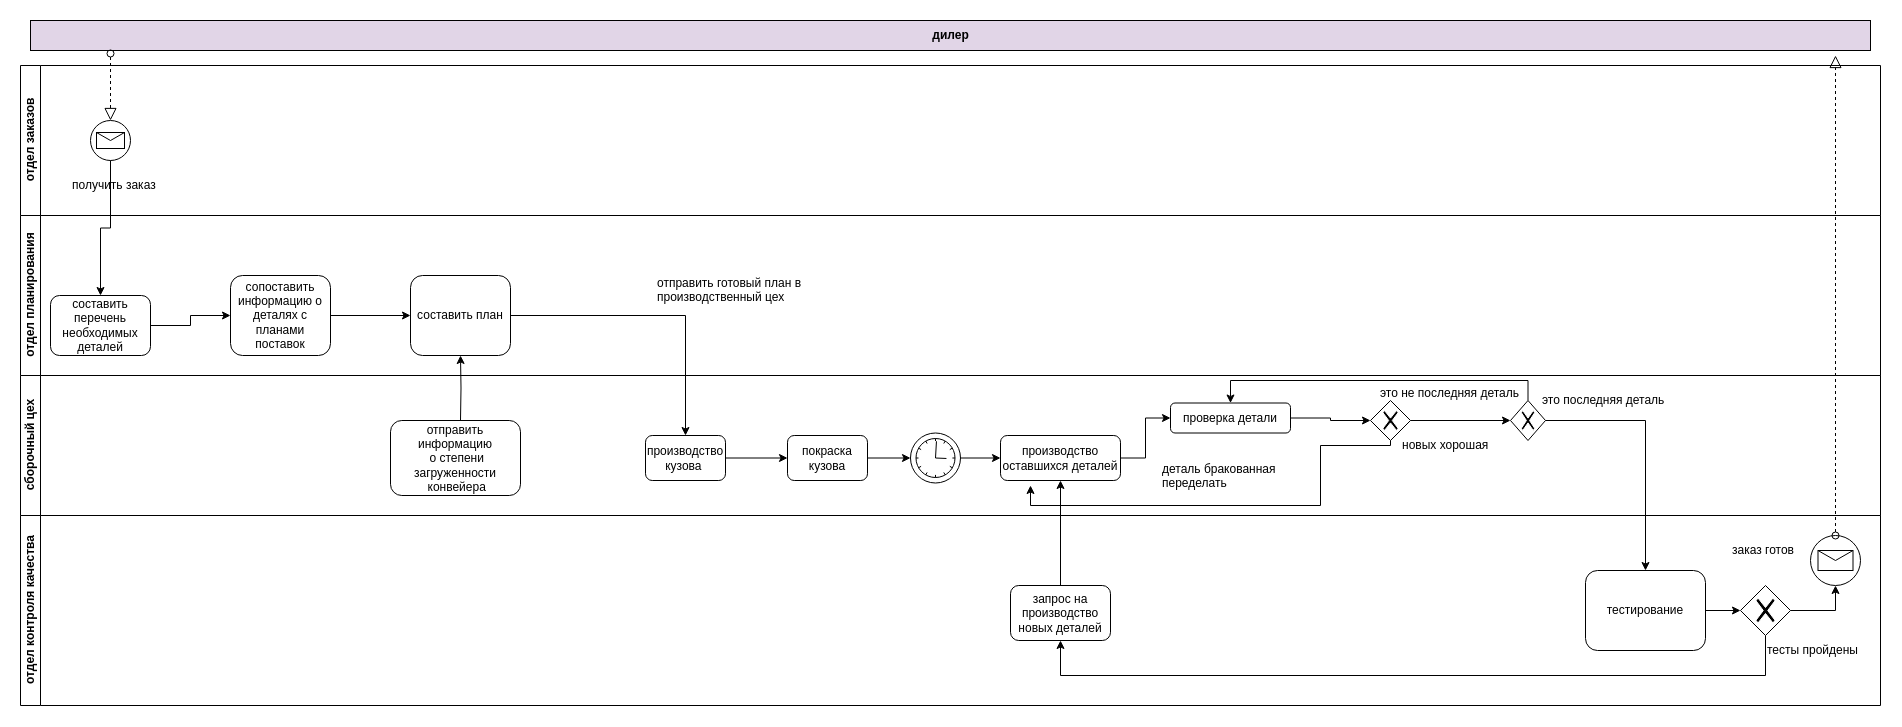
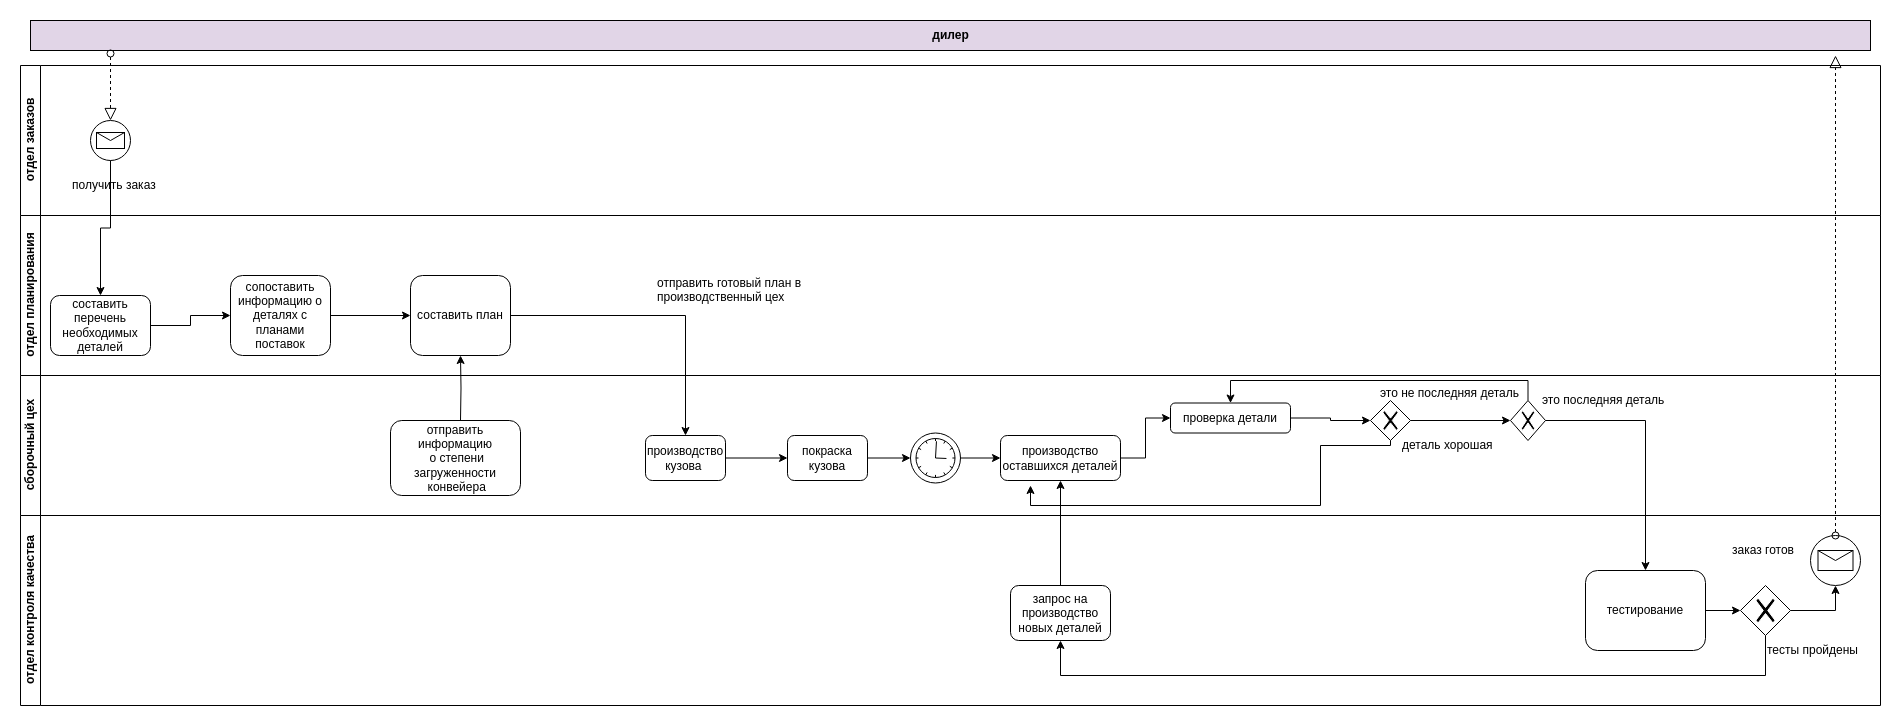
(1445, 446) -> (1448, 446)
(1226, 475) -> none
